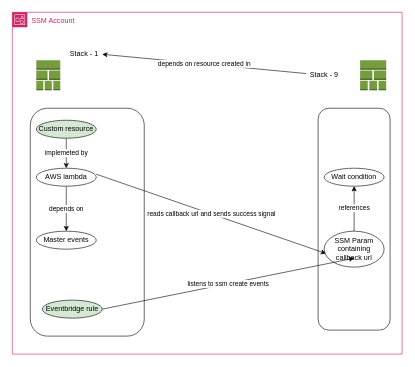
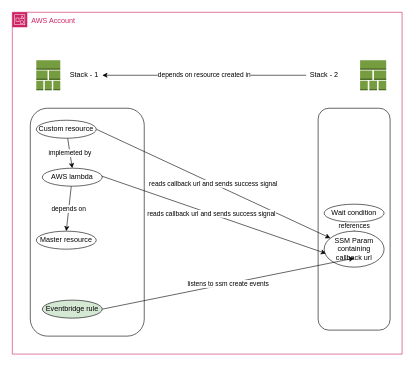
(53, 21) -> (53, 21)
(84, 54) -> (84, 75)
(324, 75) -> (324, 75)
(66, 129) -> (66, 129)
none -> (182, 169)
(66, 177) -> (72, 177)
(354, 177) -> (354, 213)
(66, 240) -> (66, 240)
